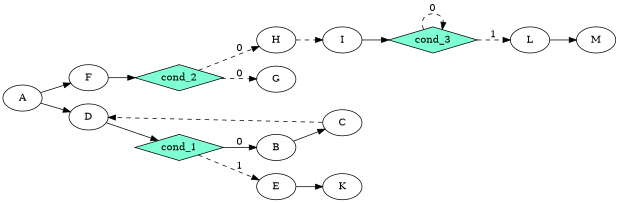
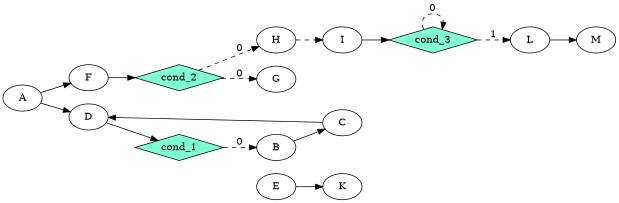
(219, 120) -> (219, 120)
(236, 147) -> (236, 147)
(225, 166) -> none
